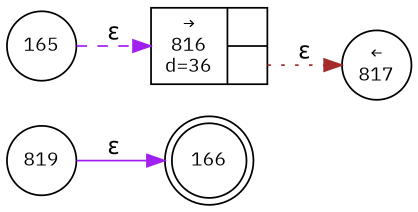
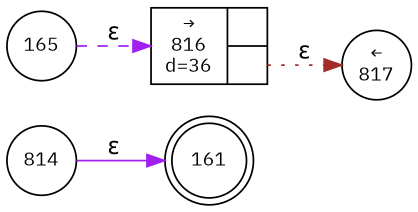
(42, 161) -> (42, 161)
(209, 161) -> (209, 161)
